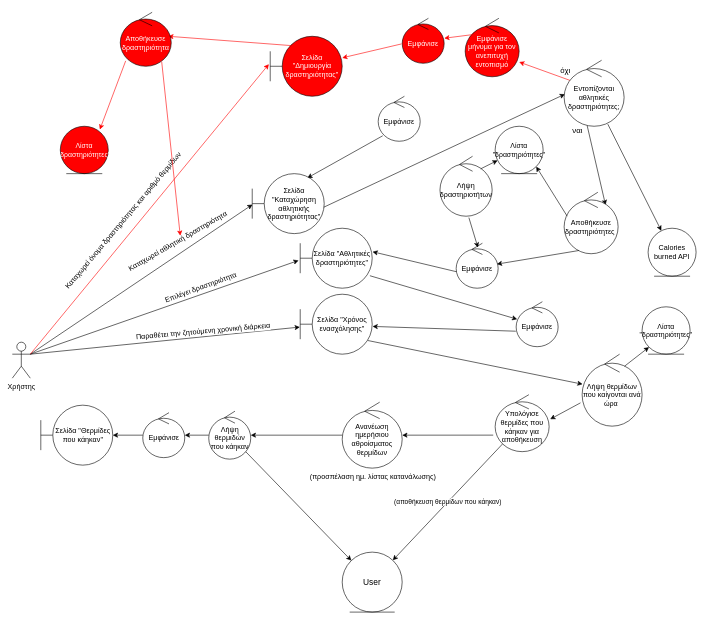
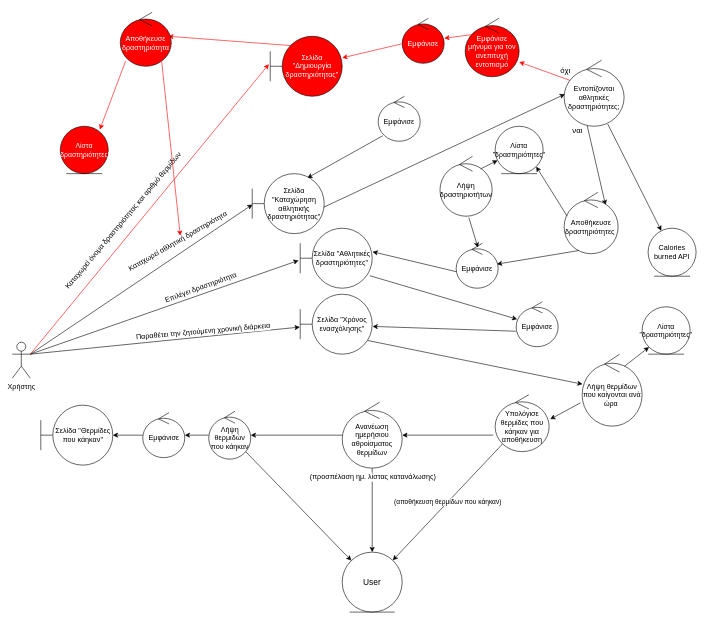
none -> (372, 546)
